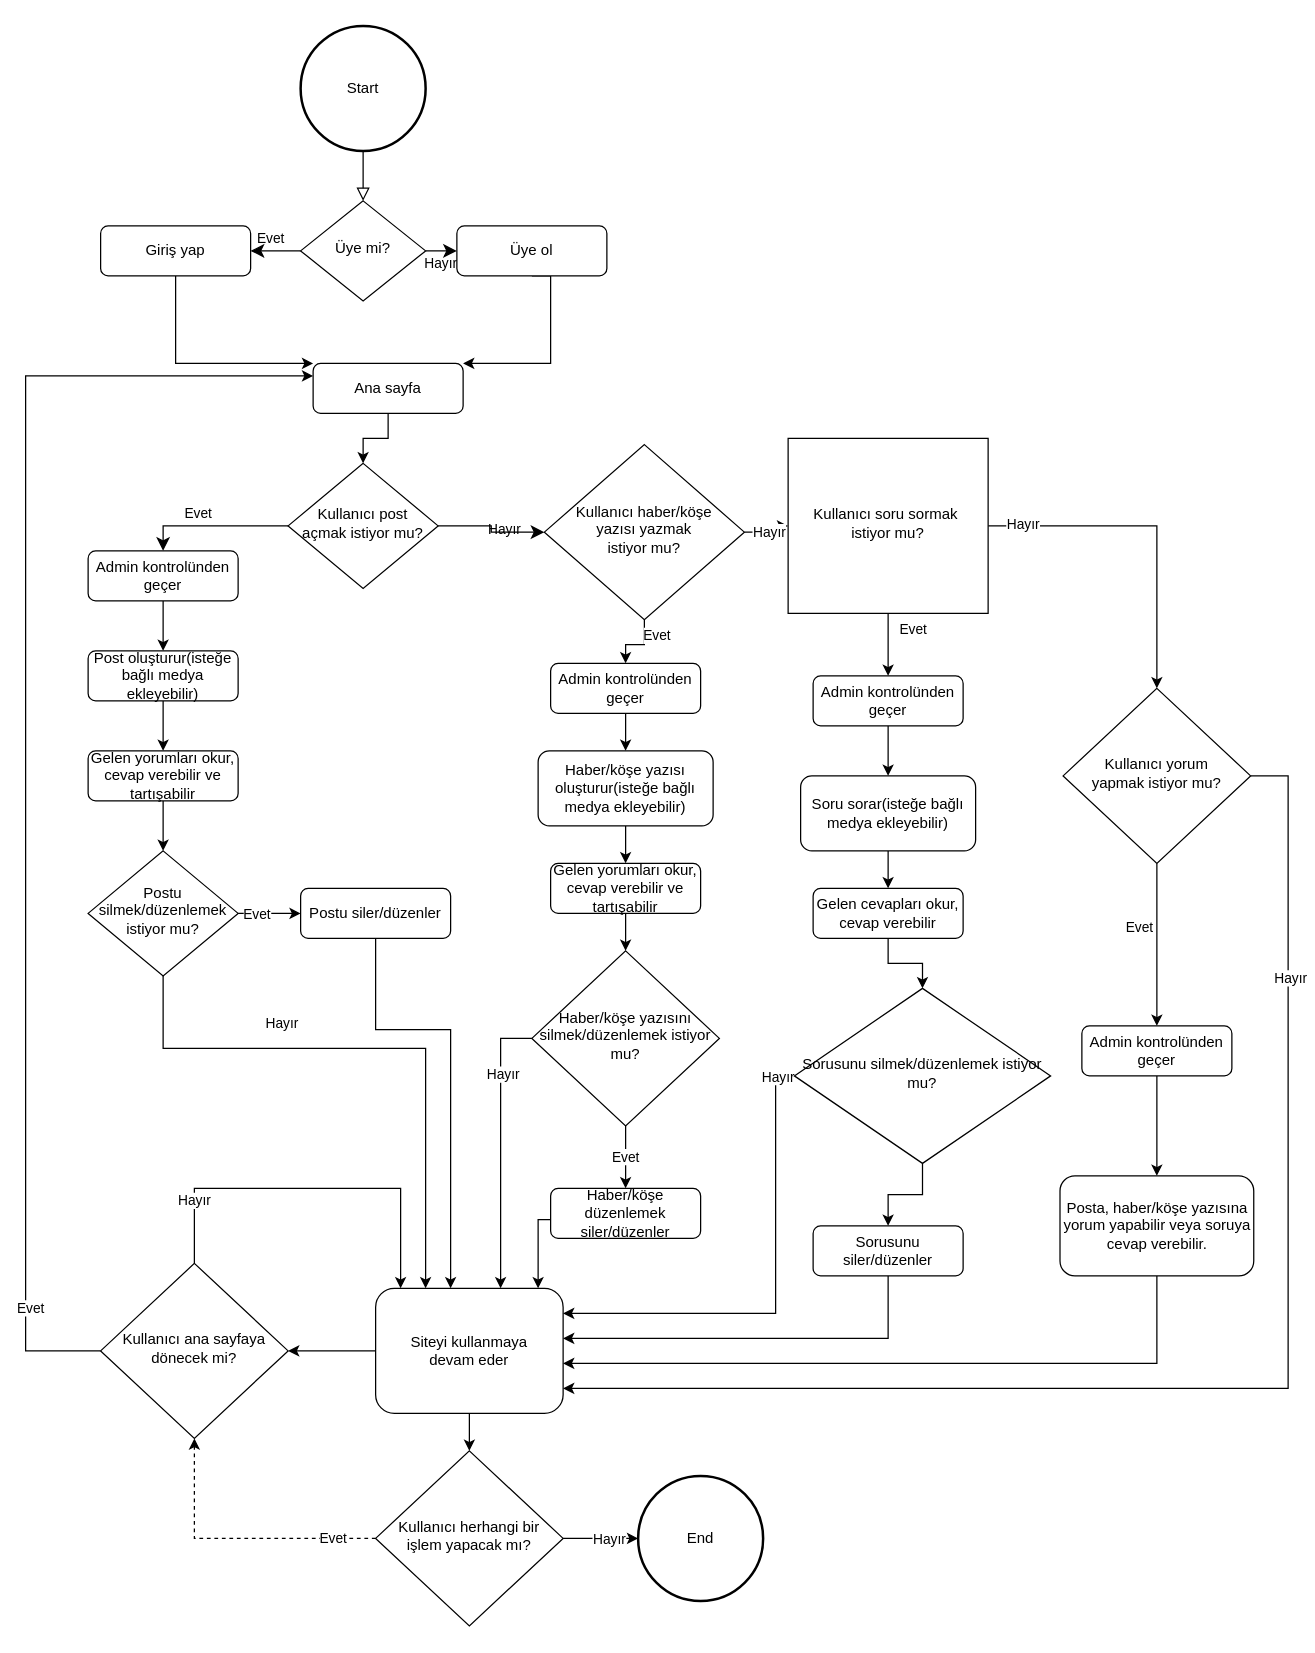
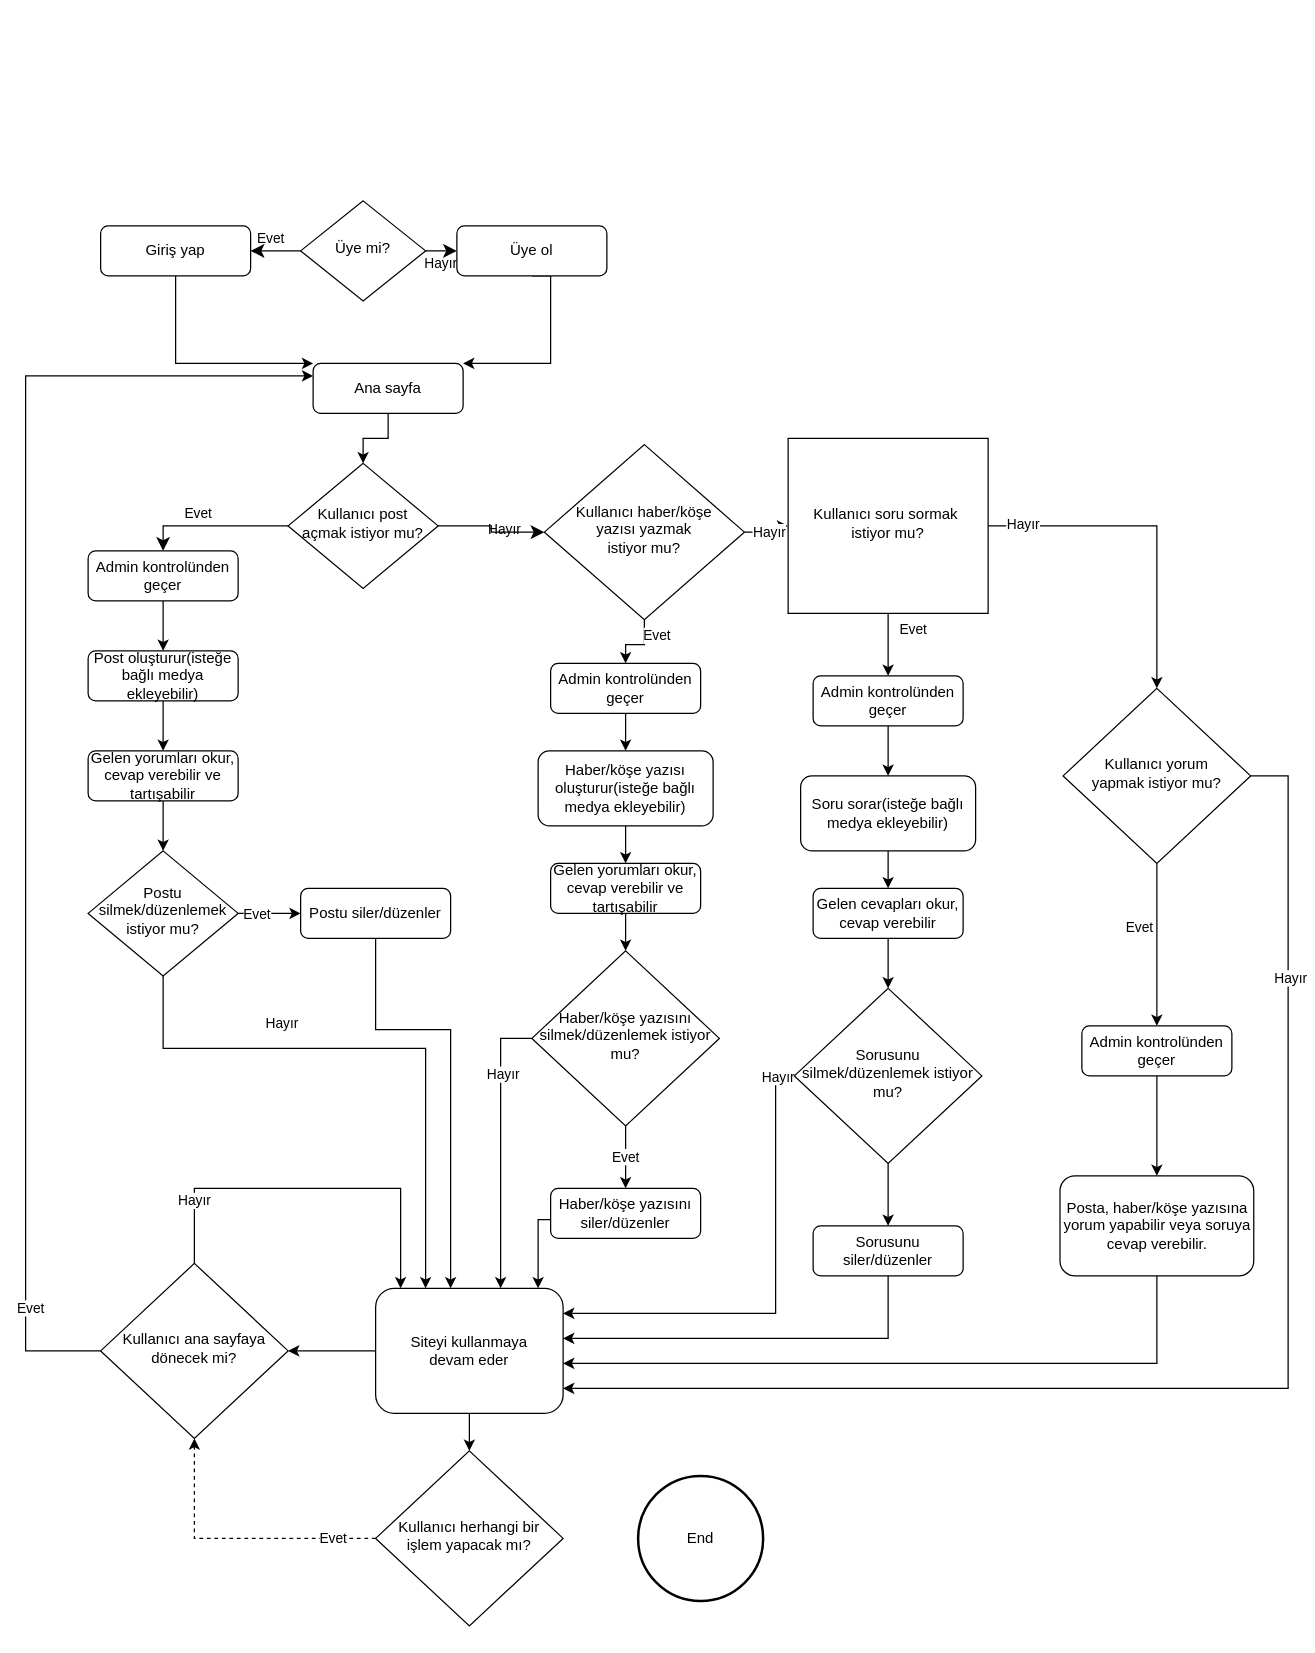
(363, 88) -> none
(363, 169) -> none
(923, 1076) -> (888, 1076)
(626, 1213) -> (626, 1213)
(596, 1538) -> none
